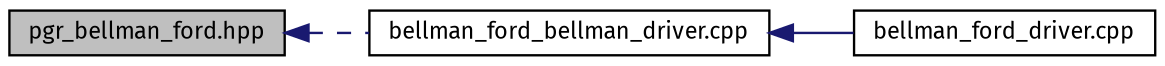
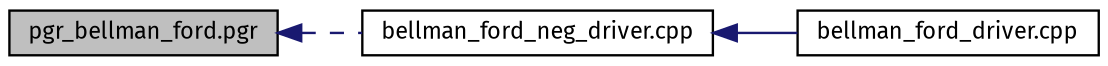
(147, 33) -> (144, 33)
(569, 33) -> (538, 33)
